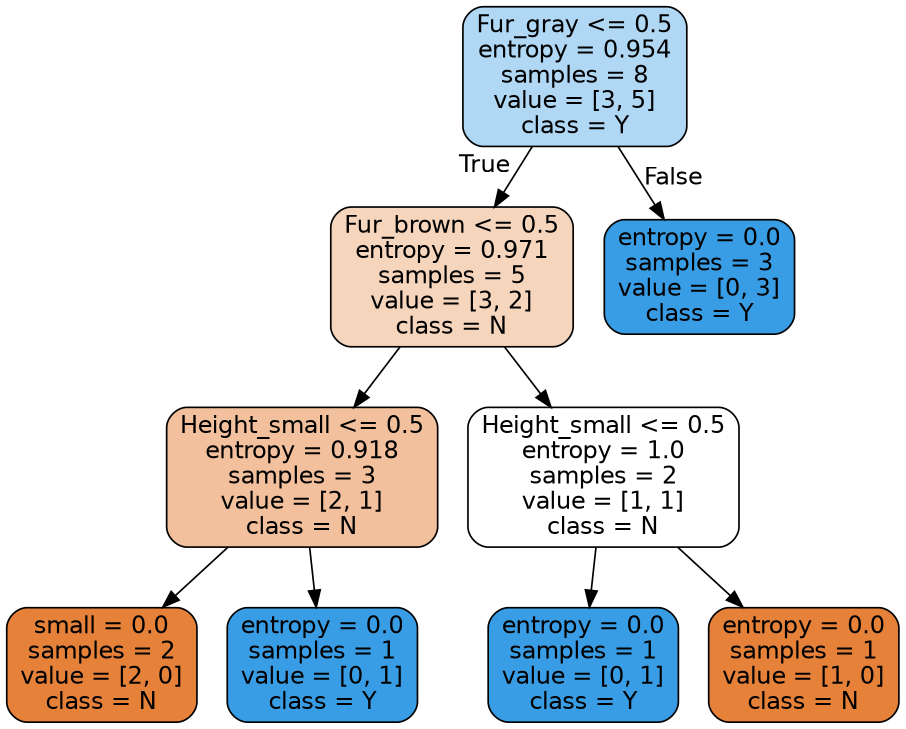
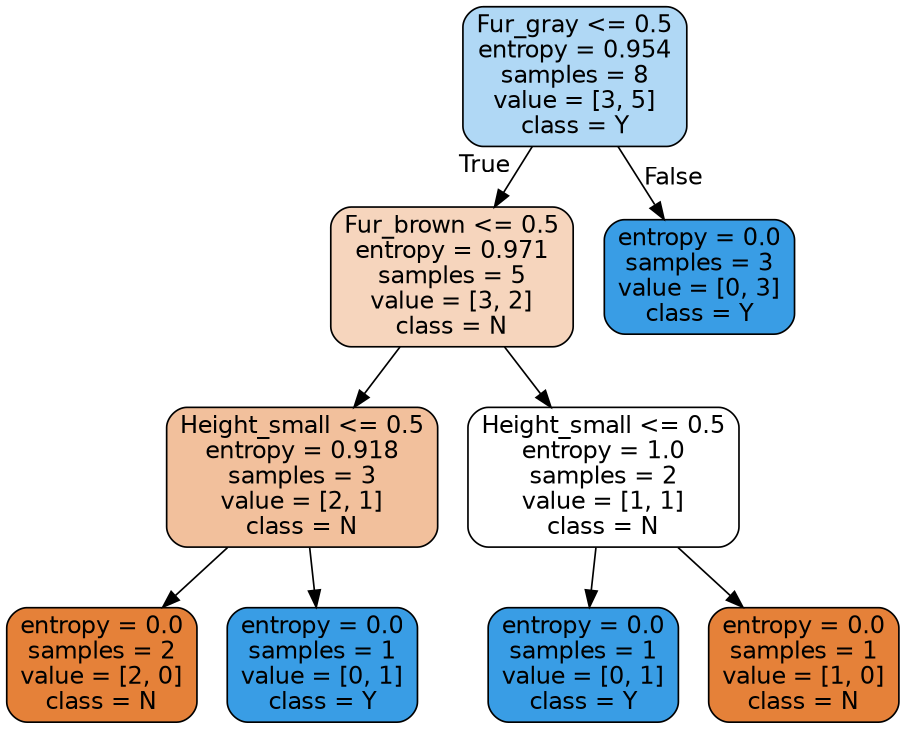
(102, 665) -> (102, 665)
